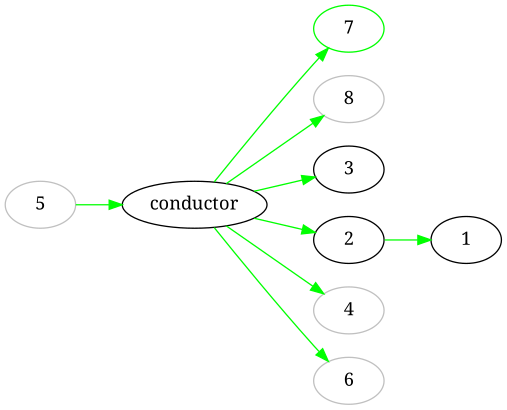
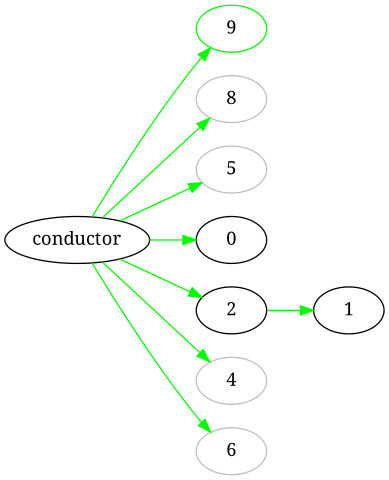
(349, 29) -> (231, 29)
(349, 170) -> (231, 240)
(92, 205) -> (155, 205)
